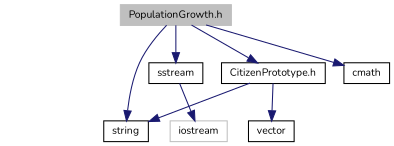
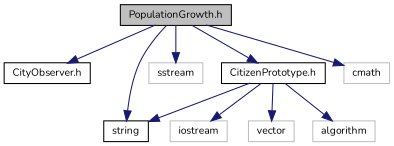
(176, 15) -> (176, 15)
none -> (47, 73)
(176, 73) -> (176, 73)
(367, 73) -> (367, 73)
(185, 97) -> (240, 99)
(271, 131) -> (271, 131)
none -> (344, 131)
